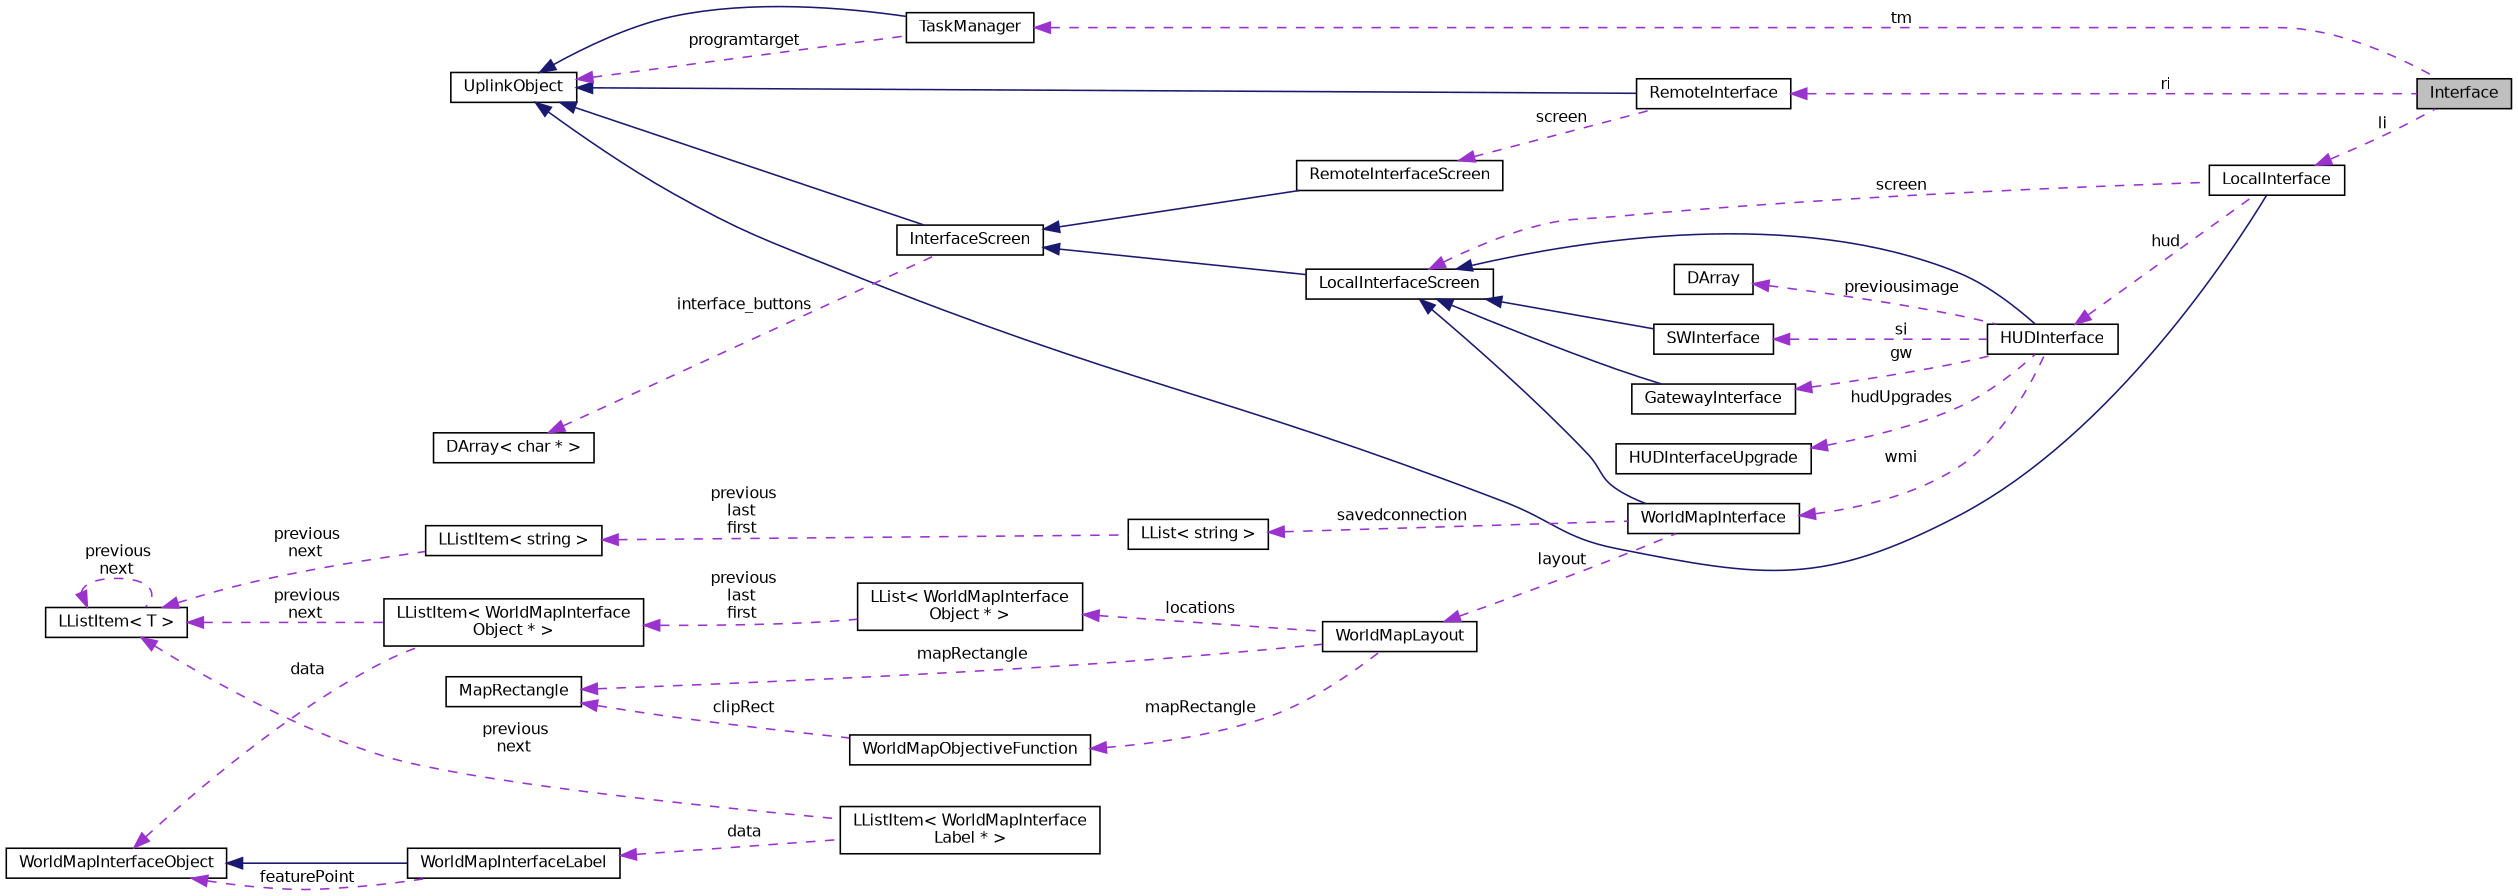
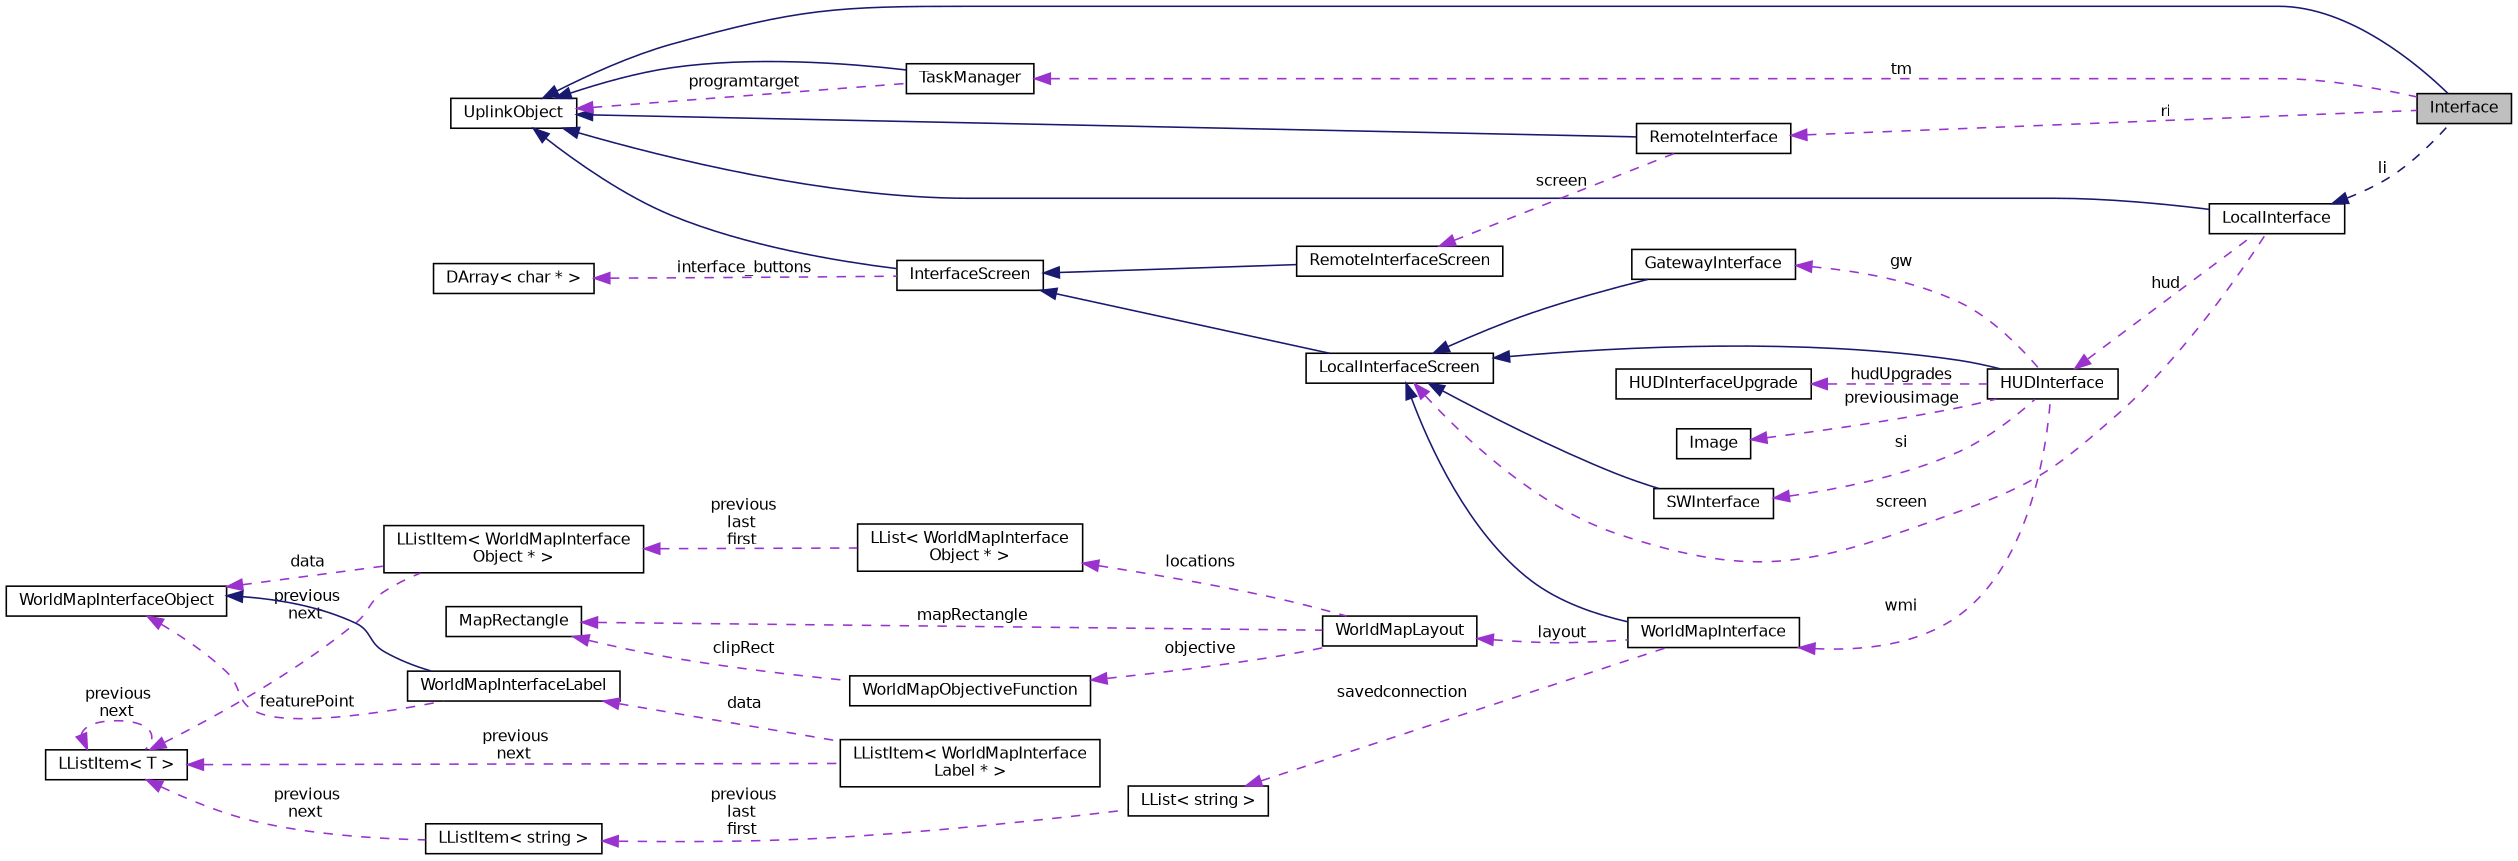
none -> (1509, 6)
(2384, 135) -> (2403, 168)
(1714, 279) -> (1714, 444)
(1198, 708) -> (1198, 649)
